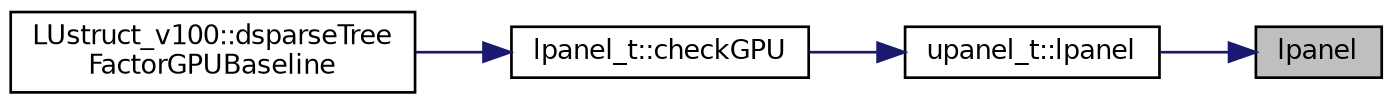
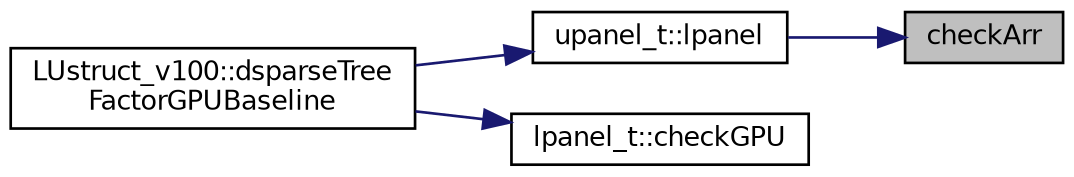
(843, 52) -> (460, 60)
(1319, 52) -> (984, 37)
